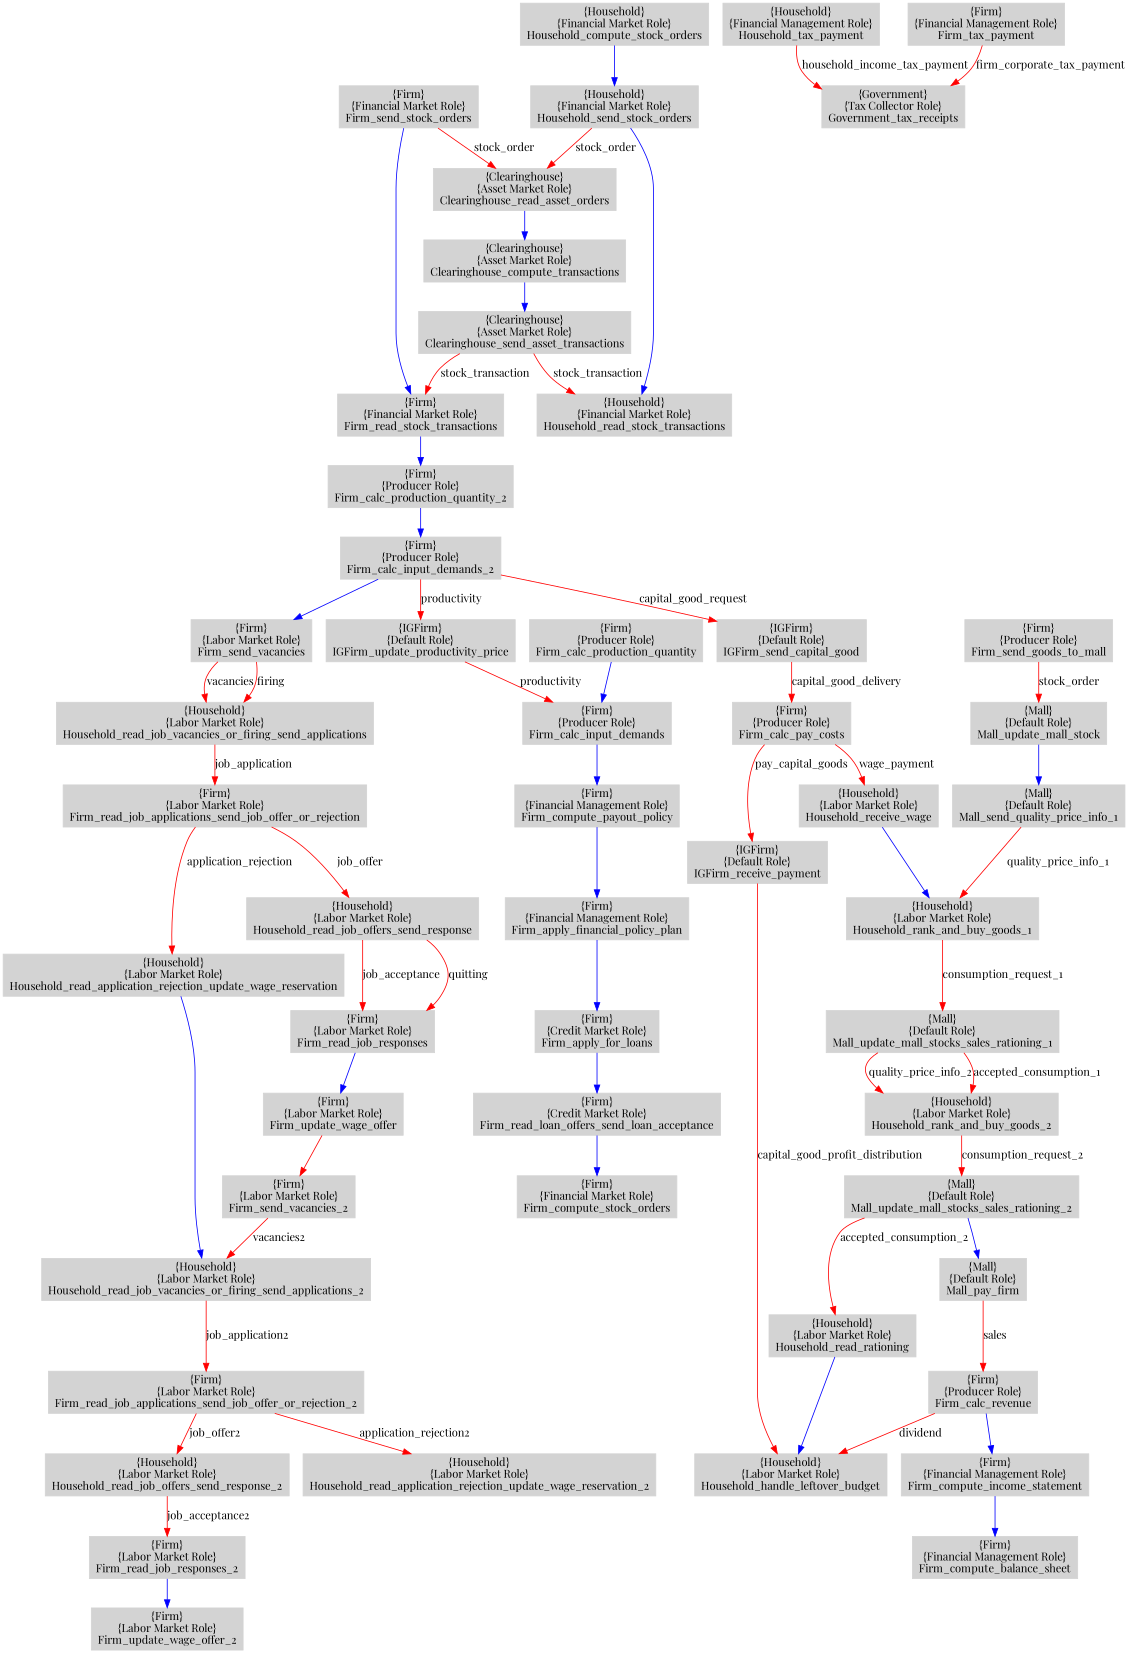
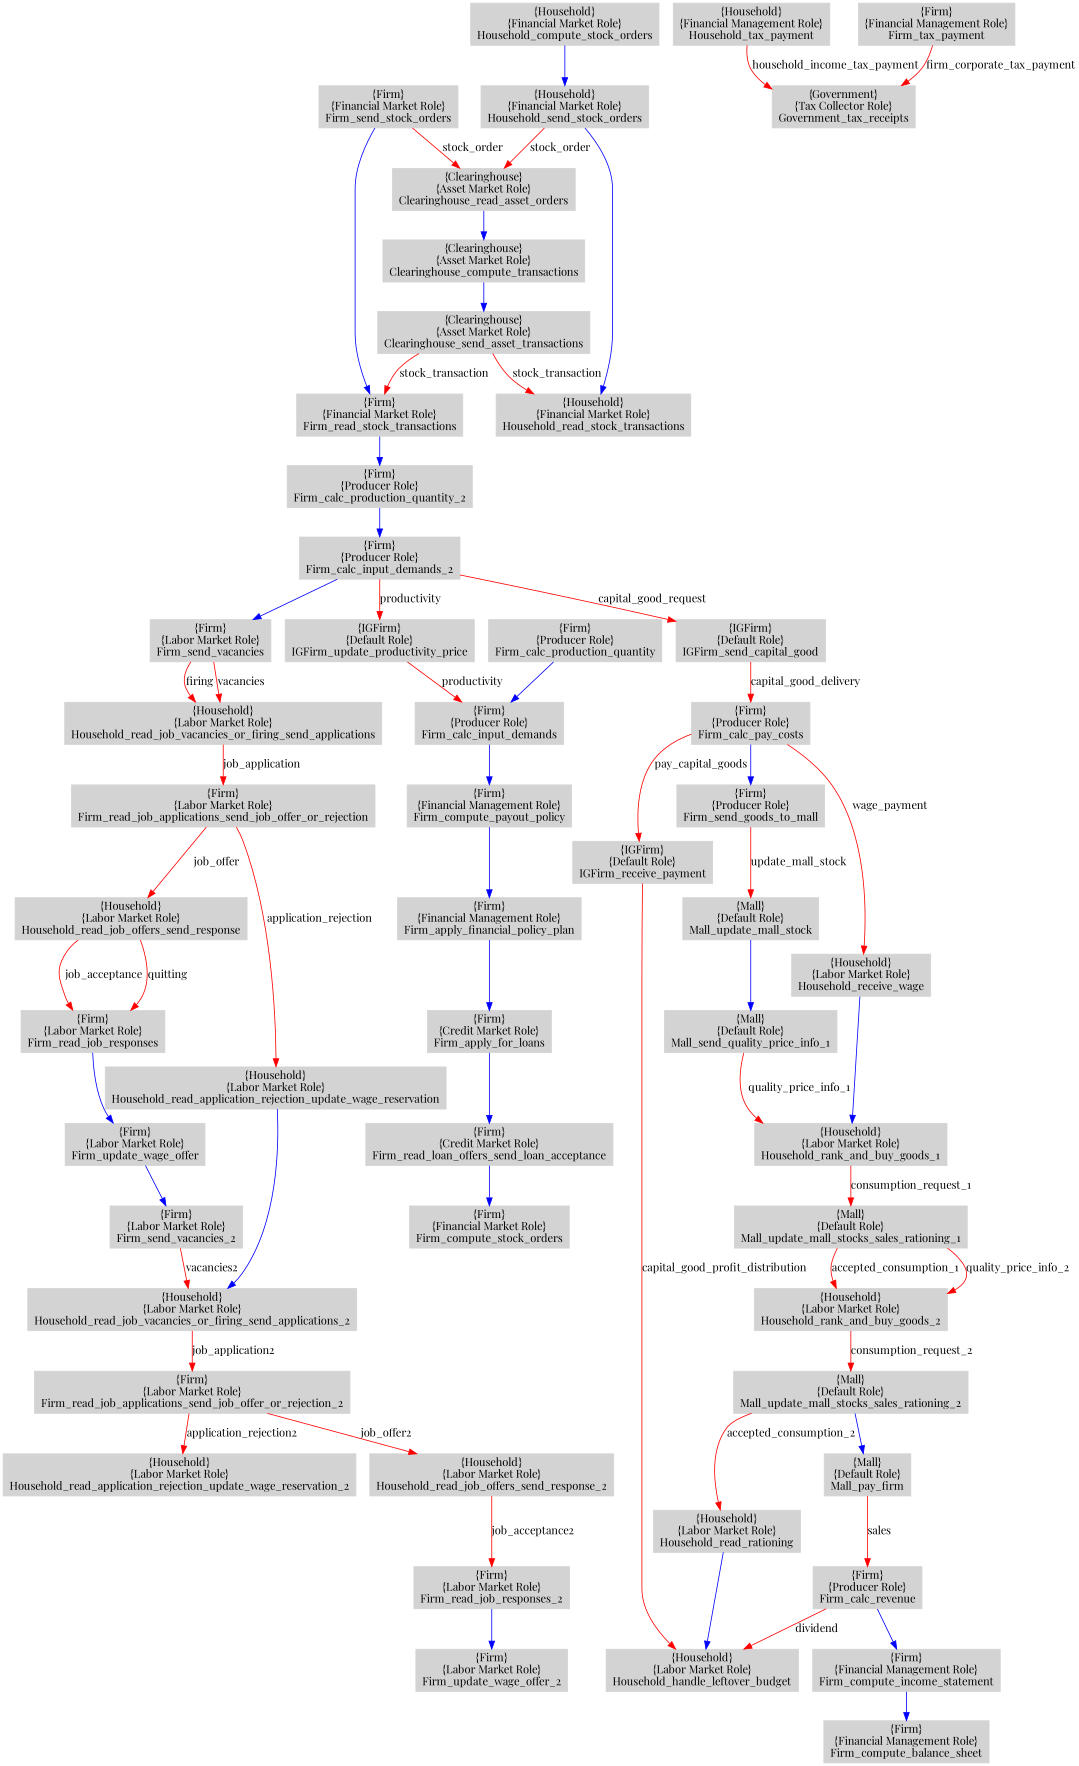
(1069, 682) -> (799, 862)
none -> (751, 761)
(313, 1152) -> (154, 1182)
